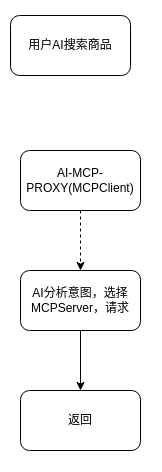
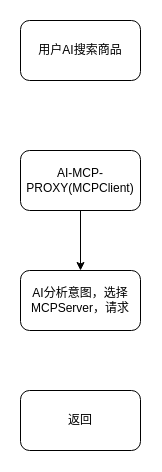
(71, 46) -> (81, 51)
(81, 238) -> (81, 238)
(81, 357) -> none
